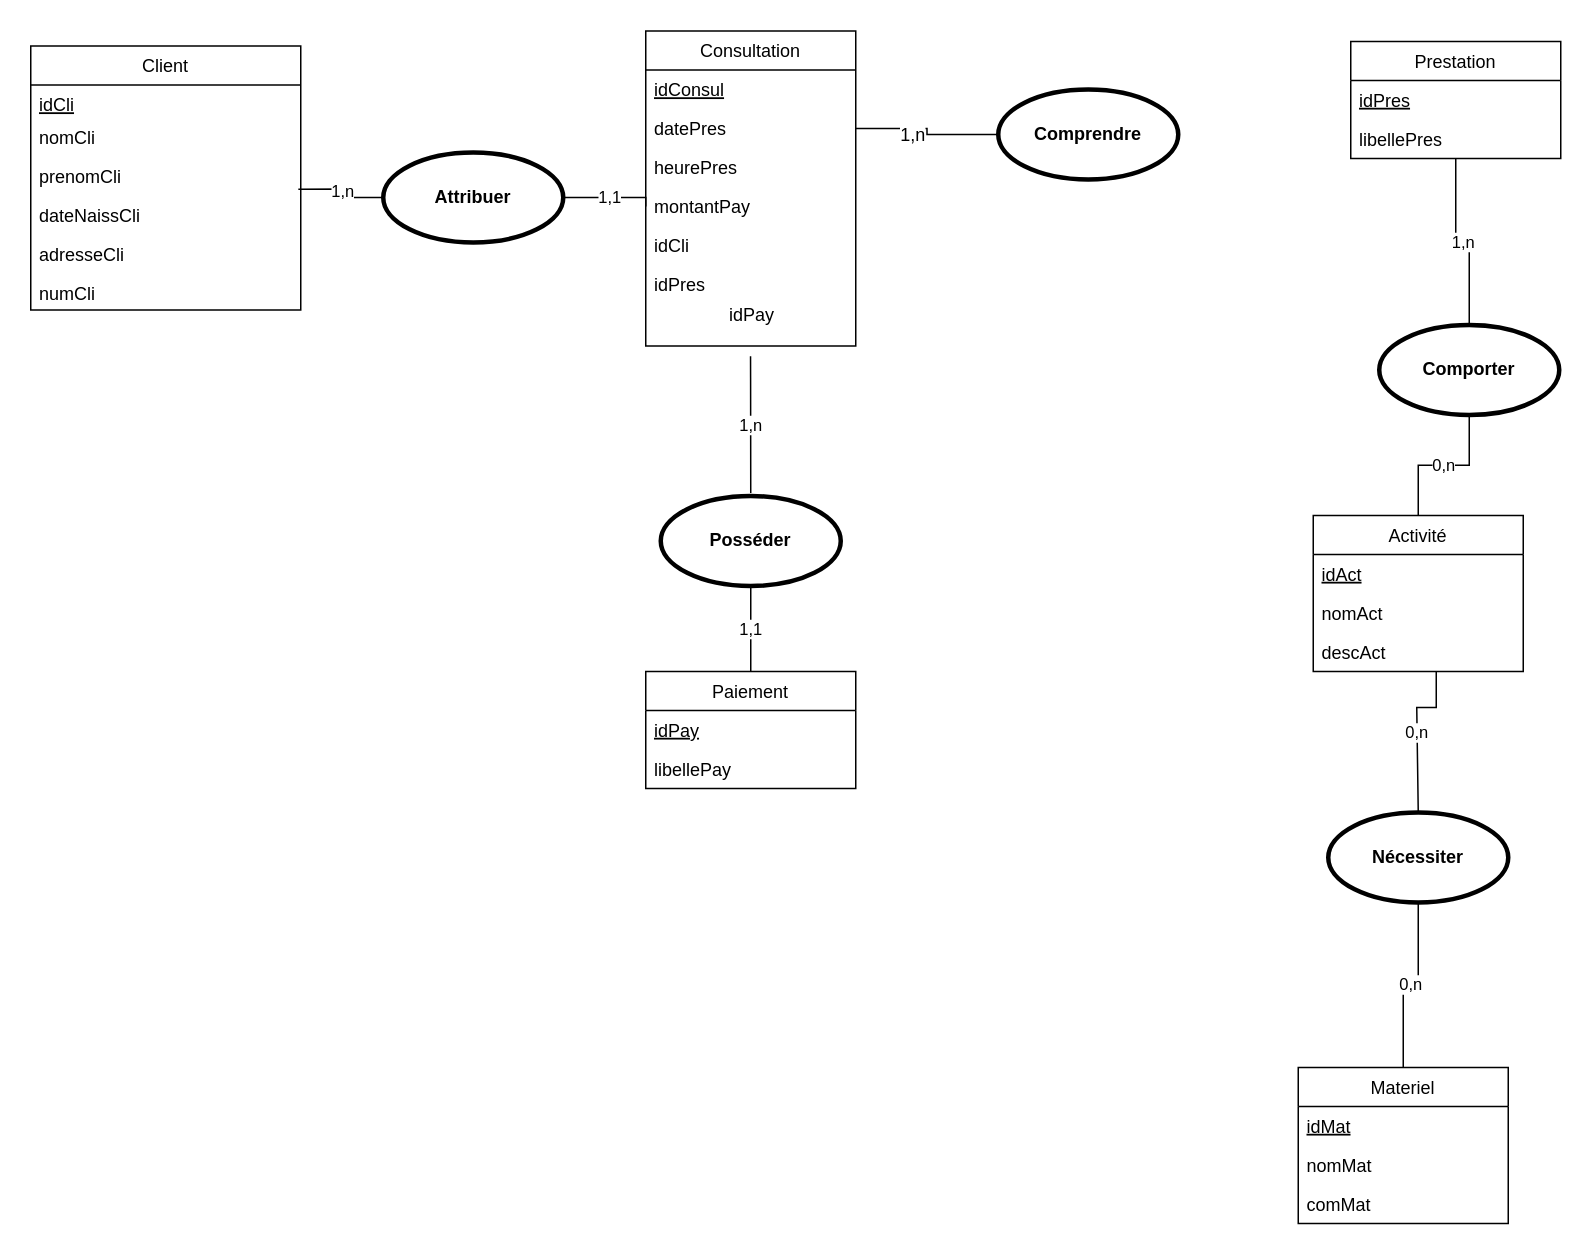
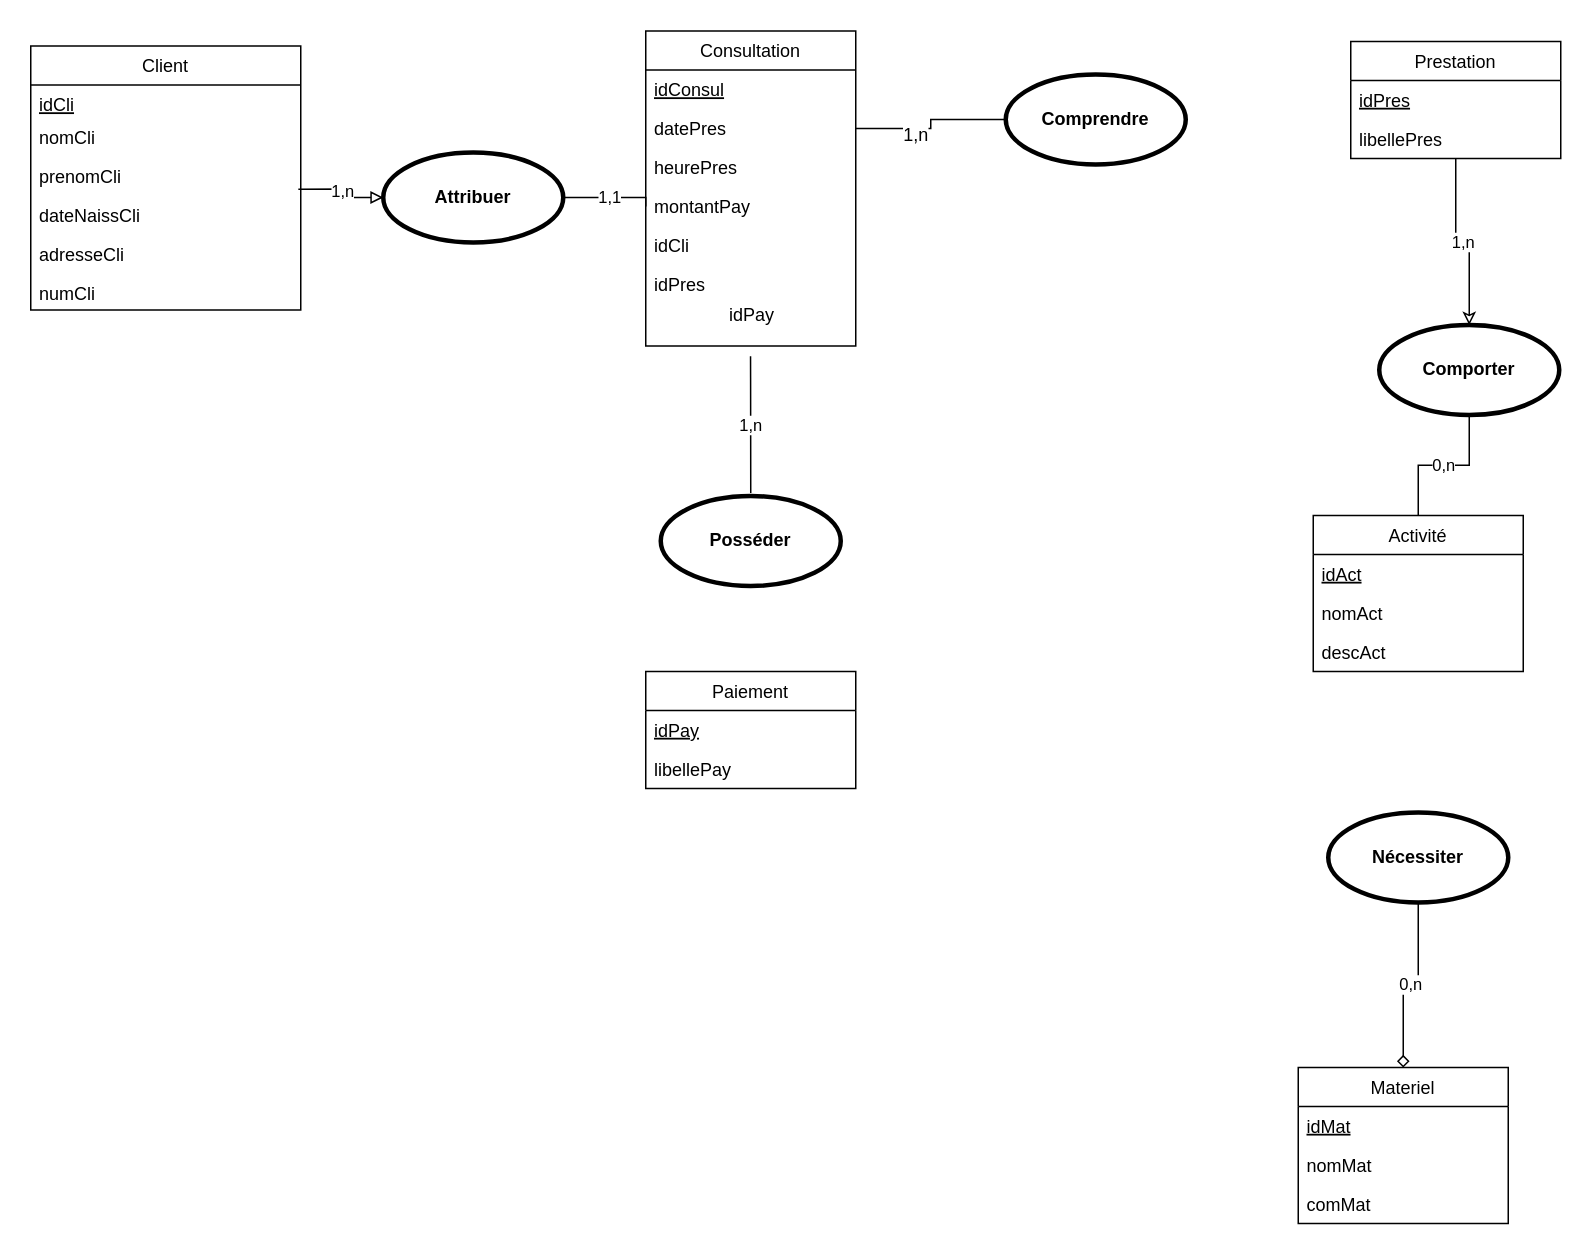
(1088, 134) -> (1096, 119)
(375, 197) -> (369, 197)
(1469, 317) -> (1469, 313)
(751, 650) -> none
(1418, 772) -> none
(1403, 1059) -> (1403, 1055)
